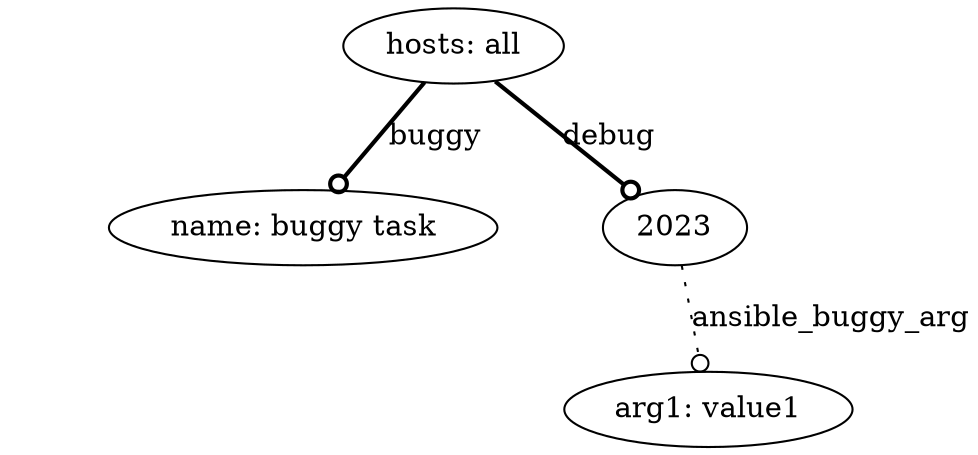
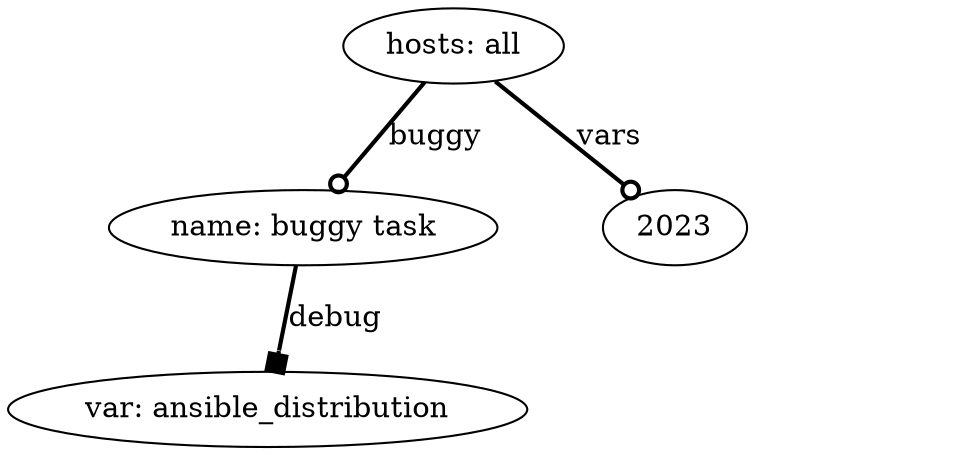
(609, 137) -> (609, 137)
none -> (268, 409)
(708, 409) -> none
